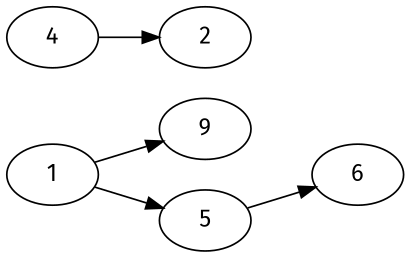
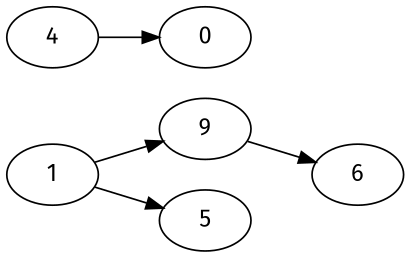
(205, 37) -> (205, 37)
(273, 200) -> (273, 149)
